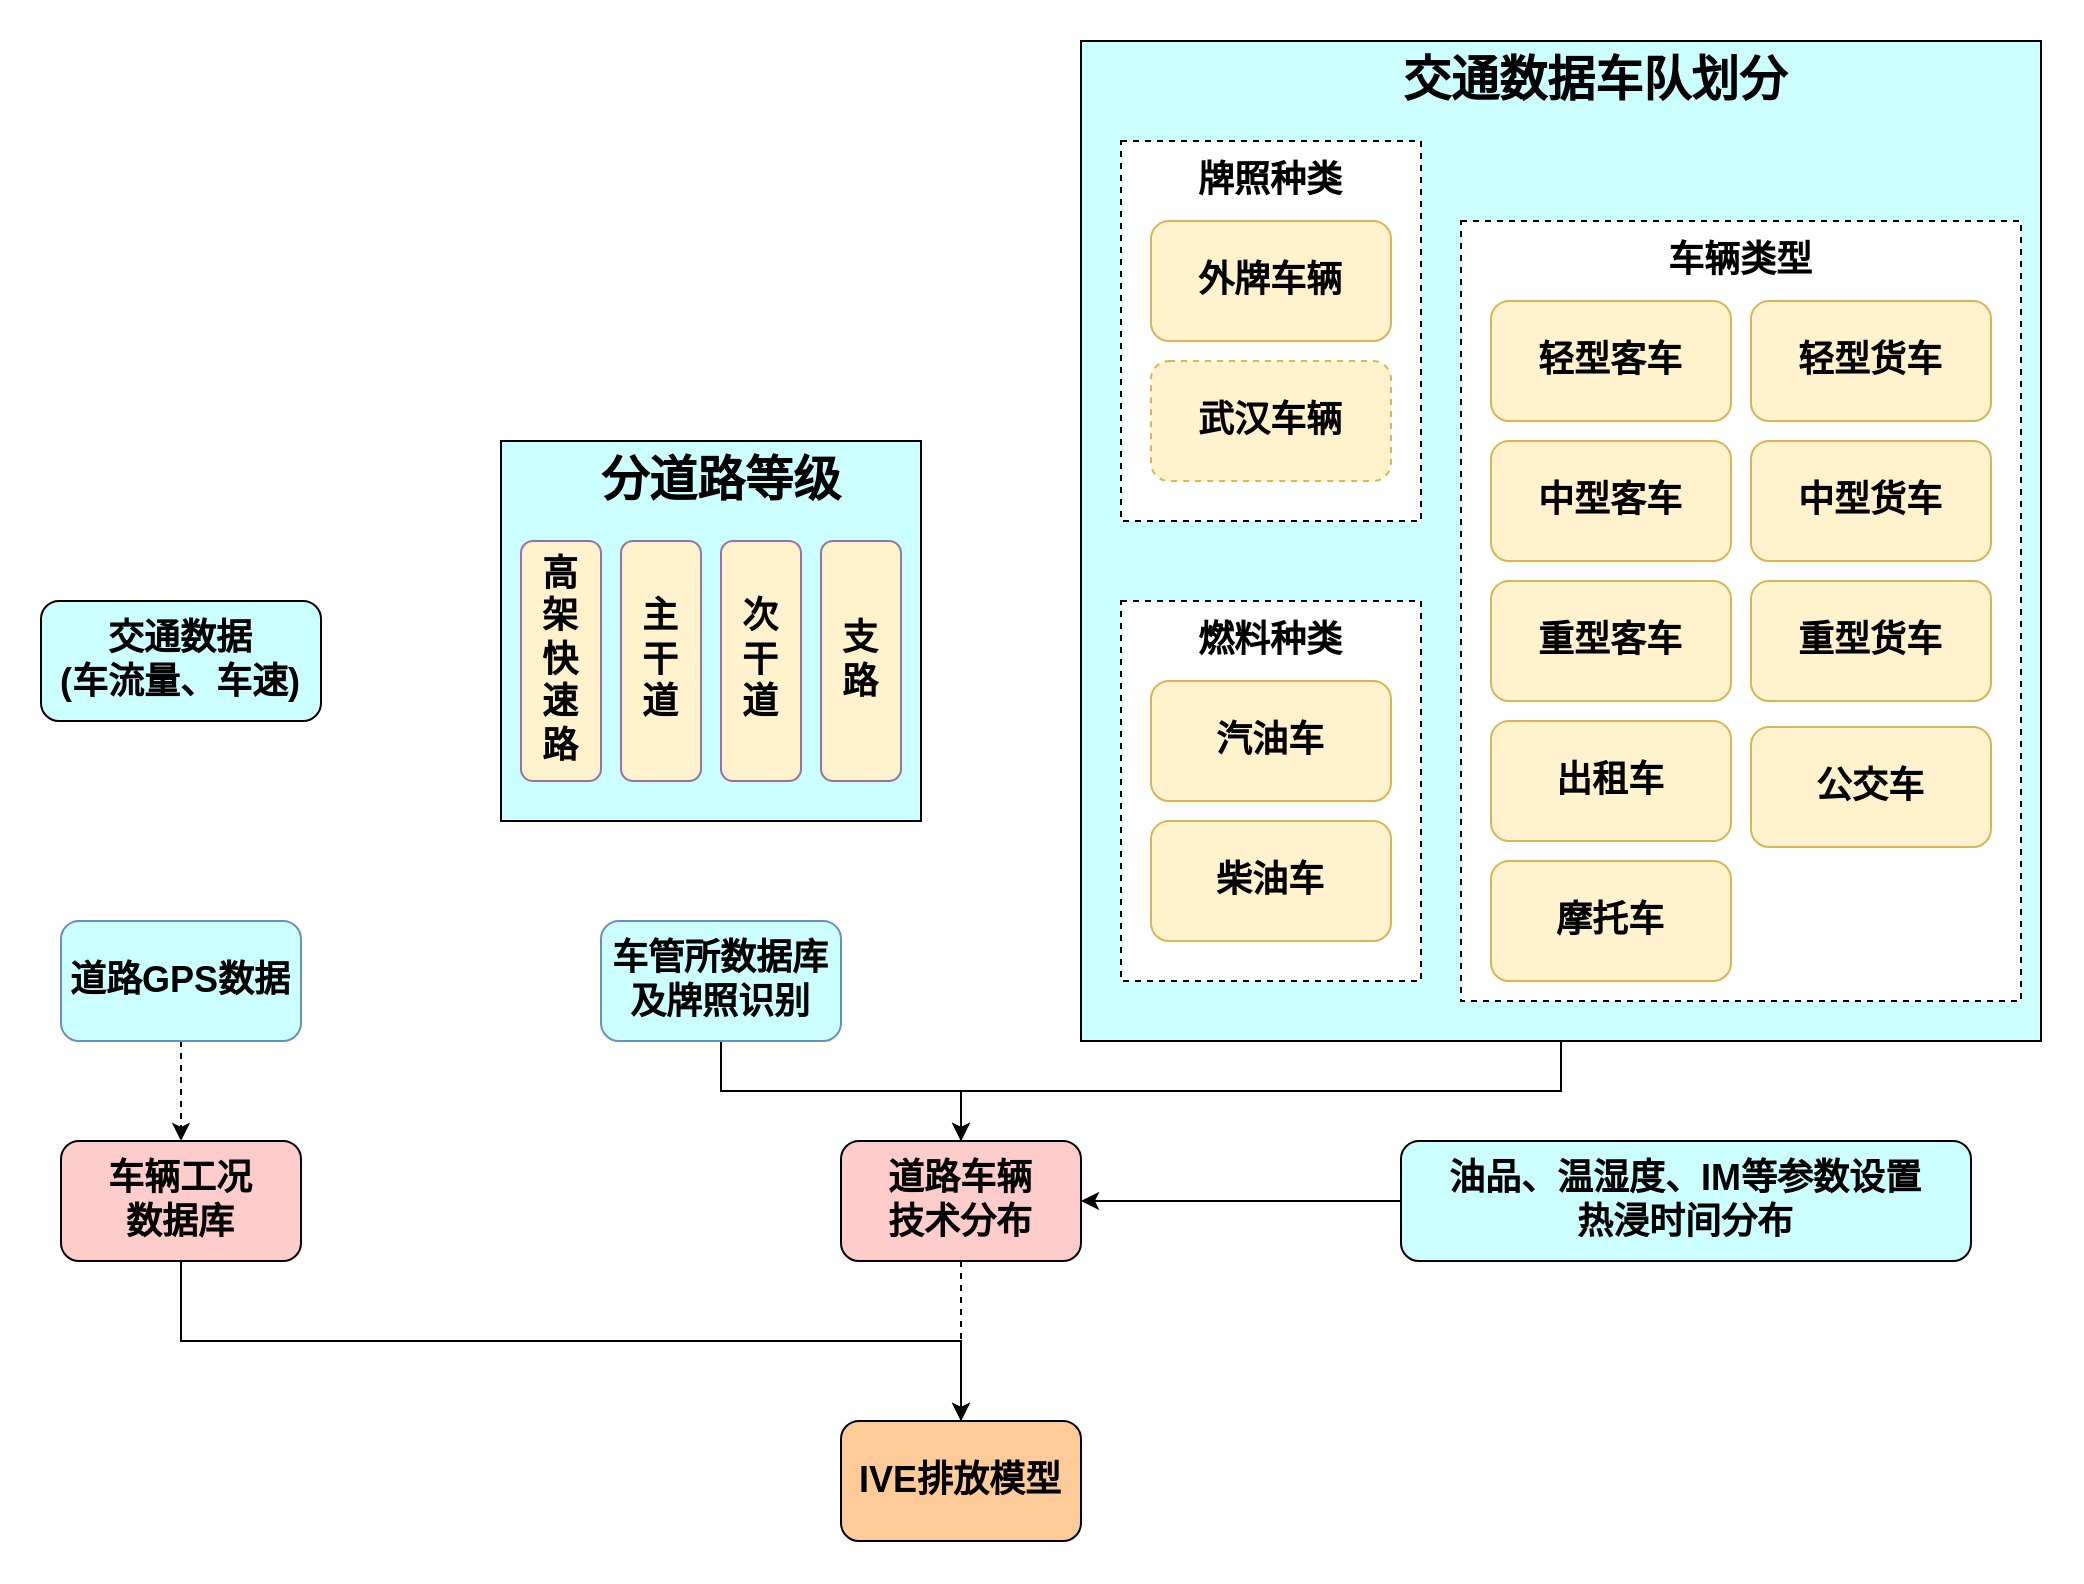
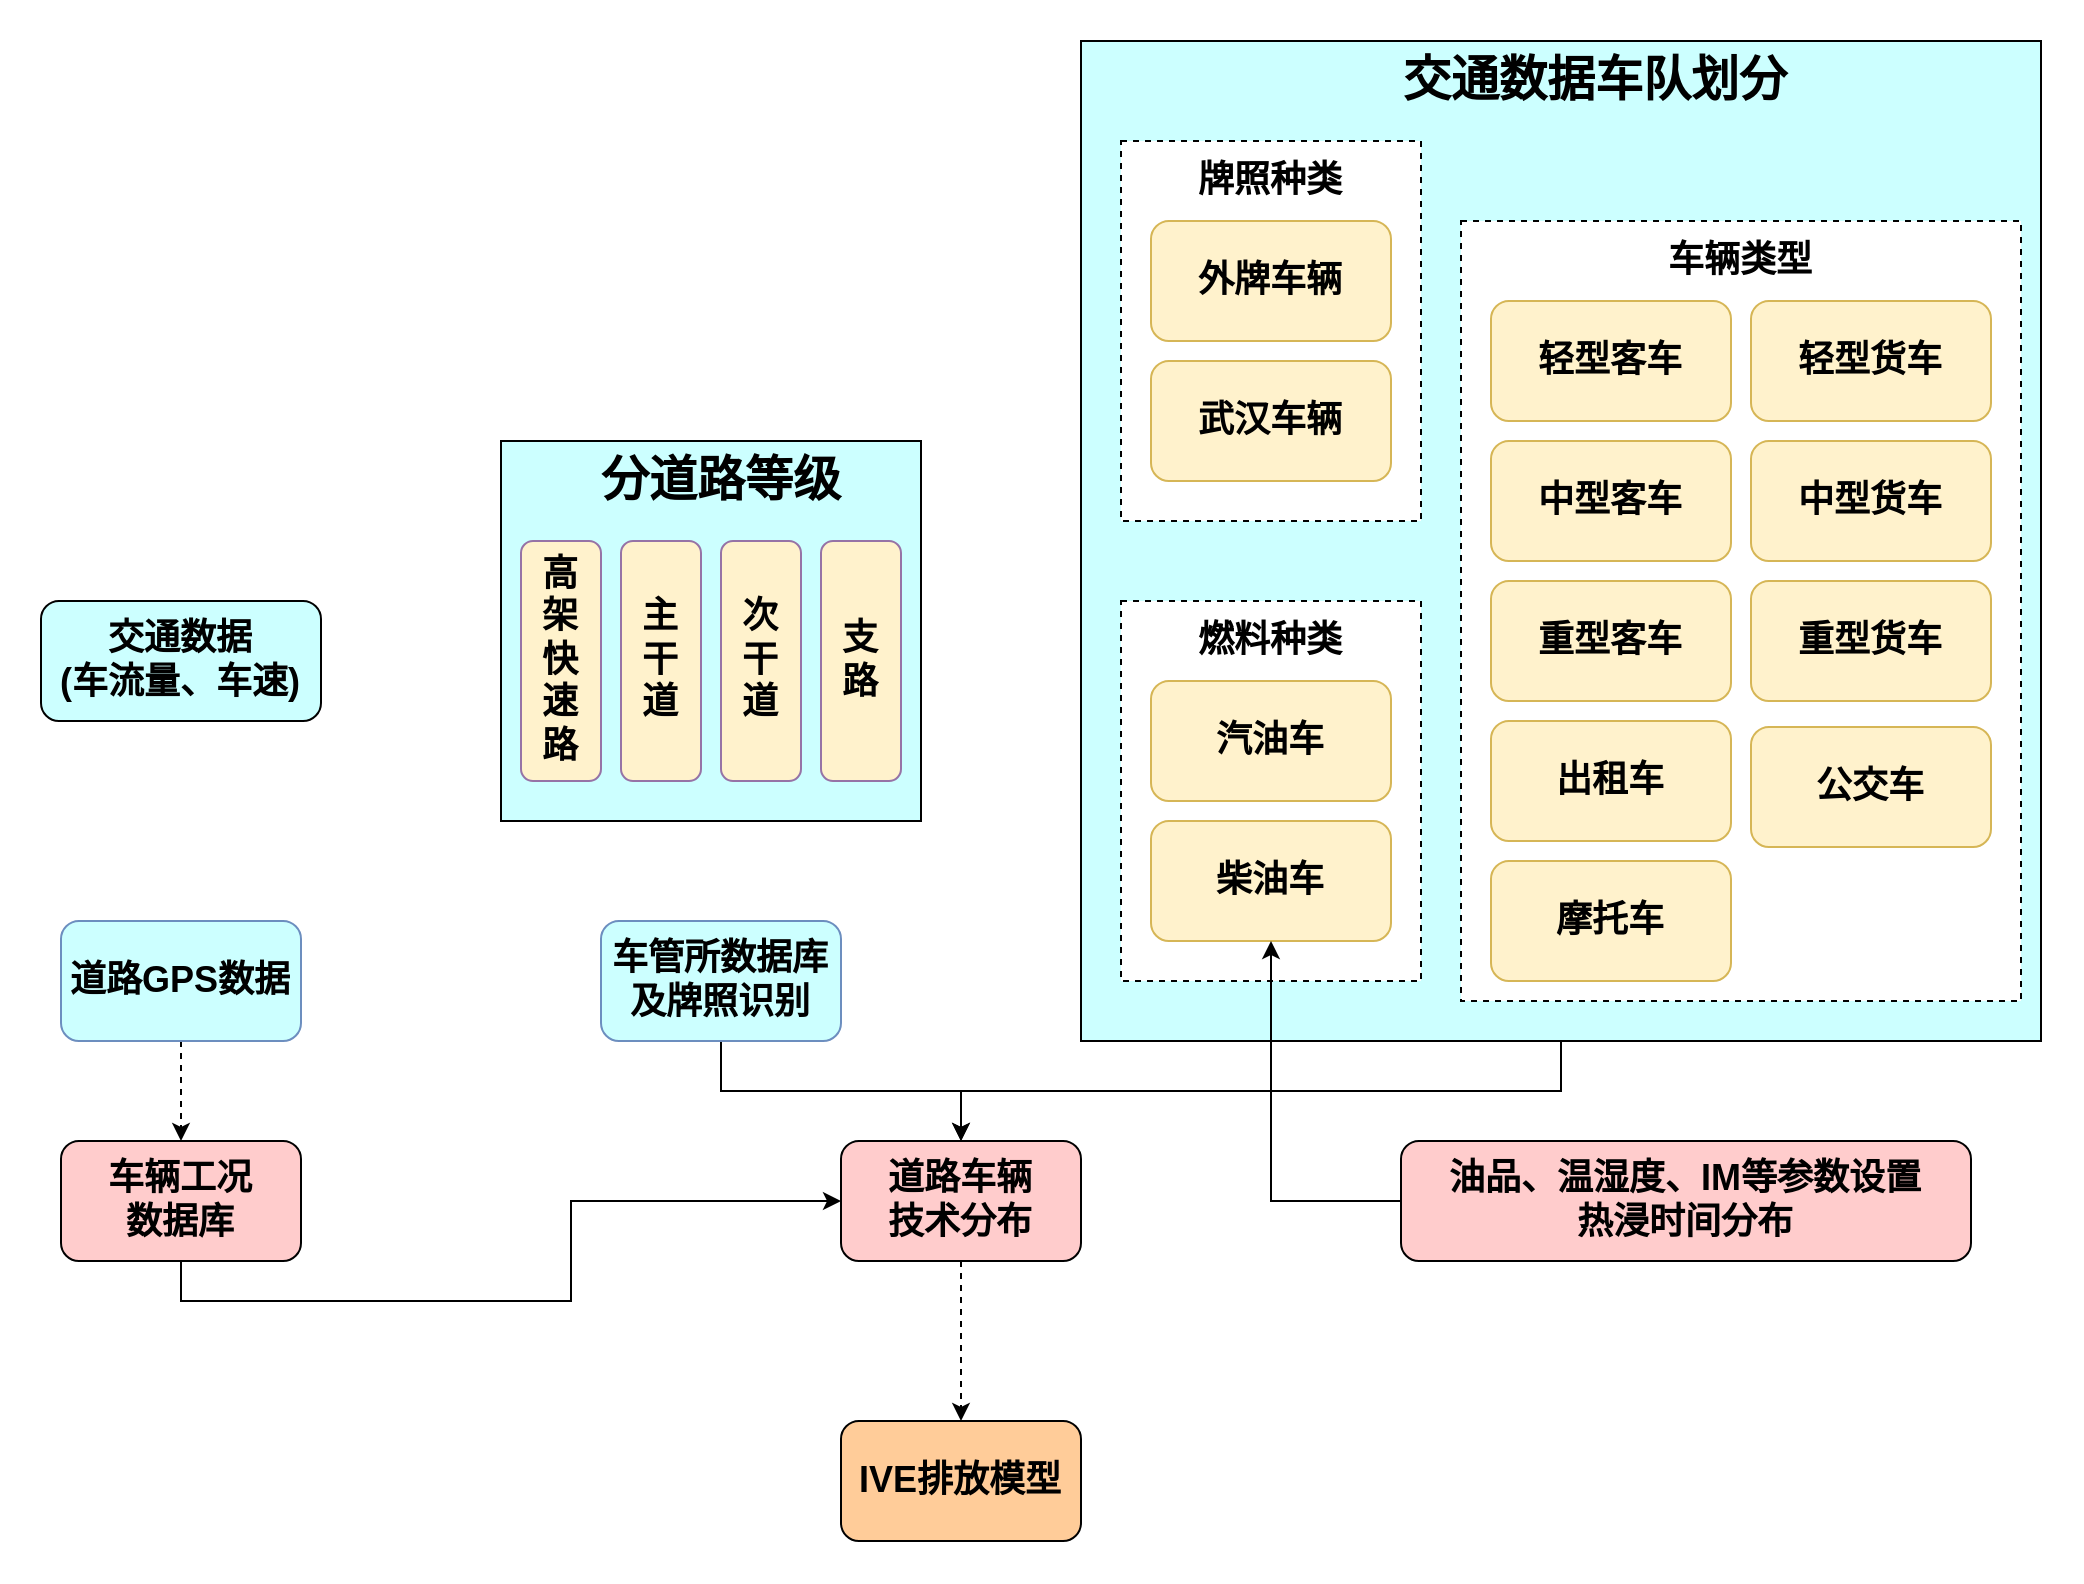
(1271, 421) -> (1271, 421)
(1184, 1201) -> (1271, 1079)
(1686, 1201) -> (1686, 1201)
(548, 1341) -> (553, 1301)
